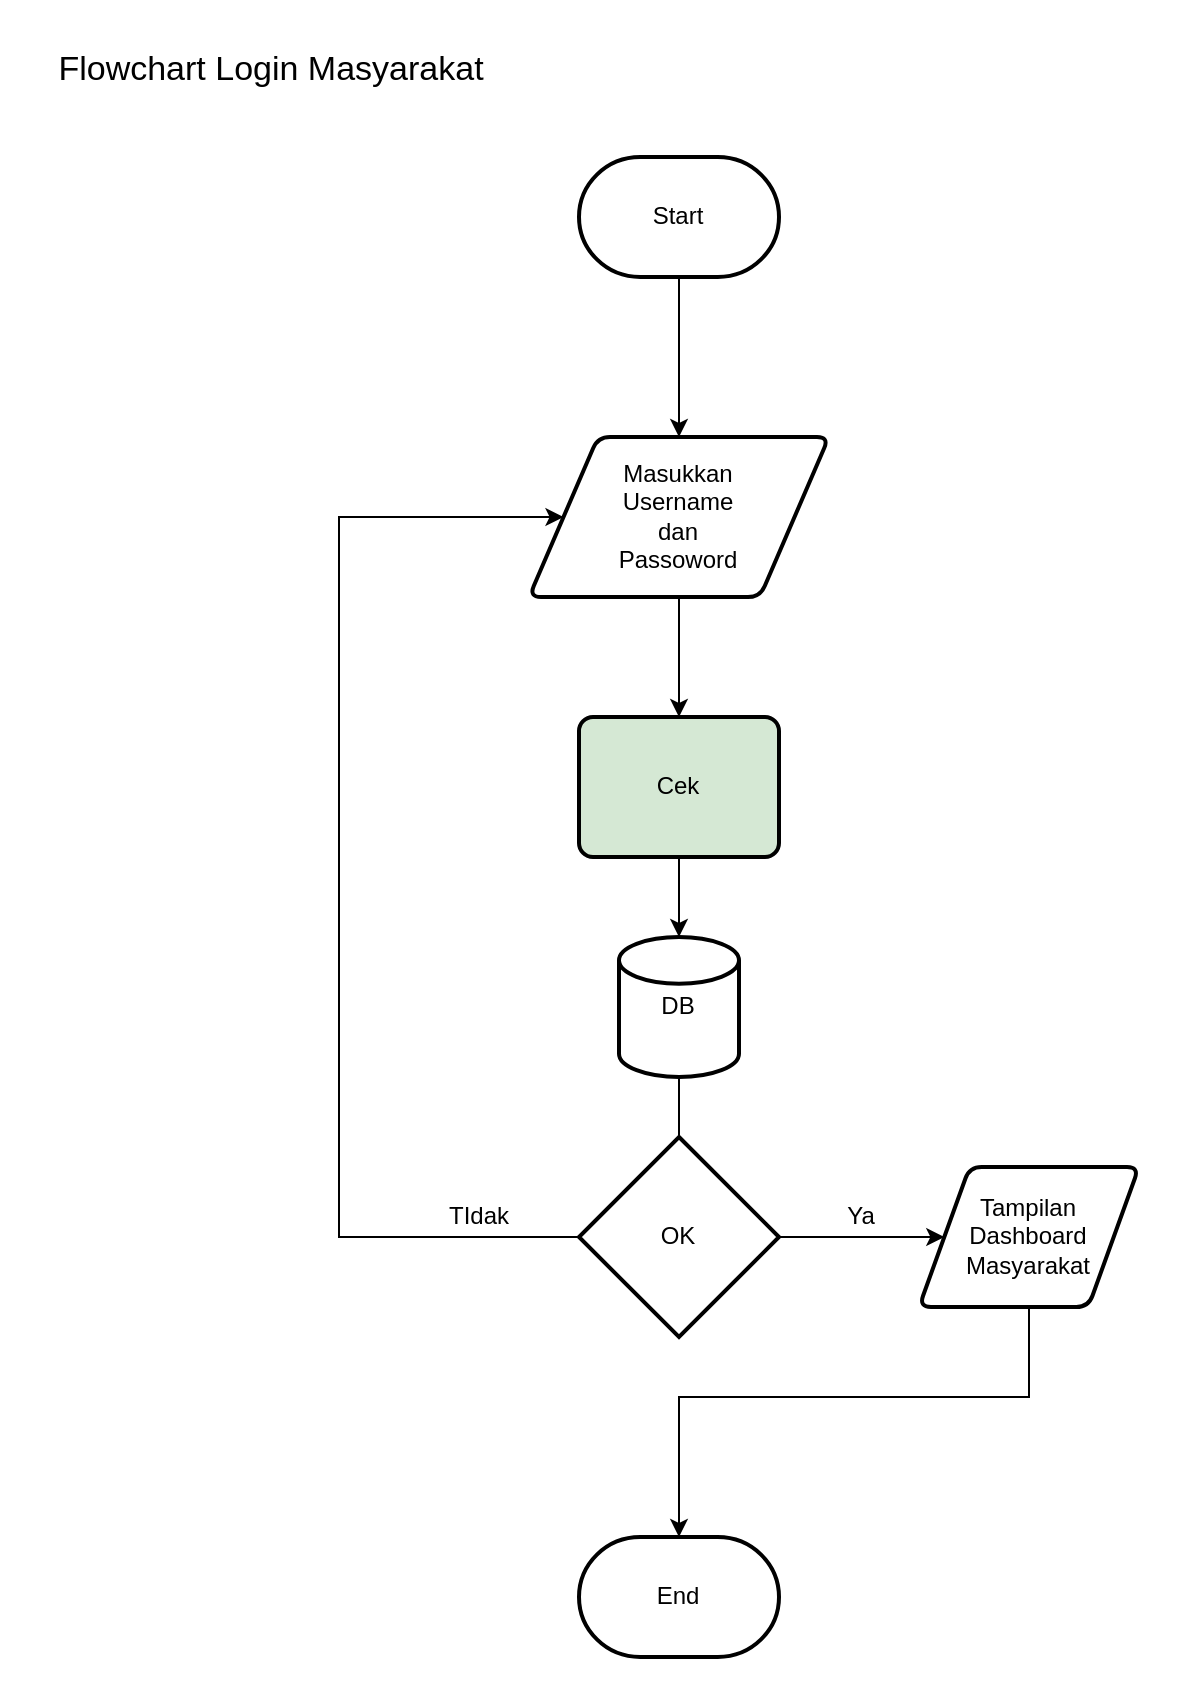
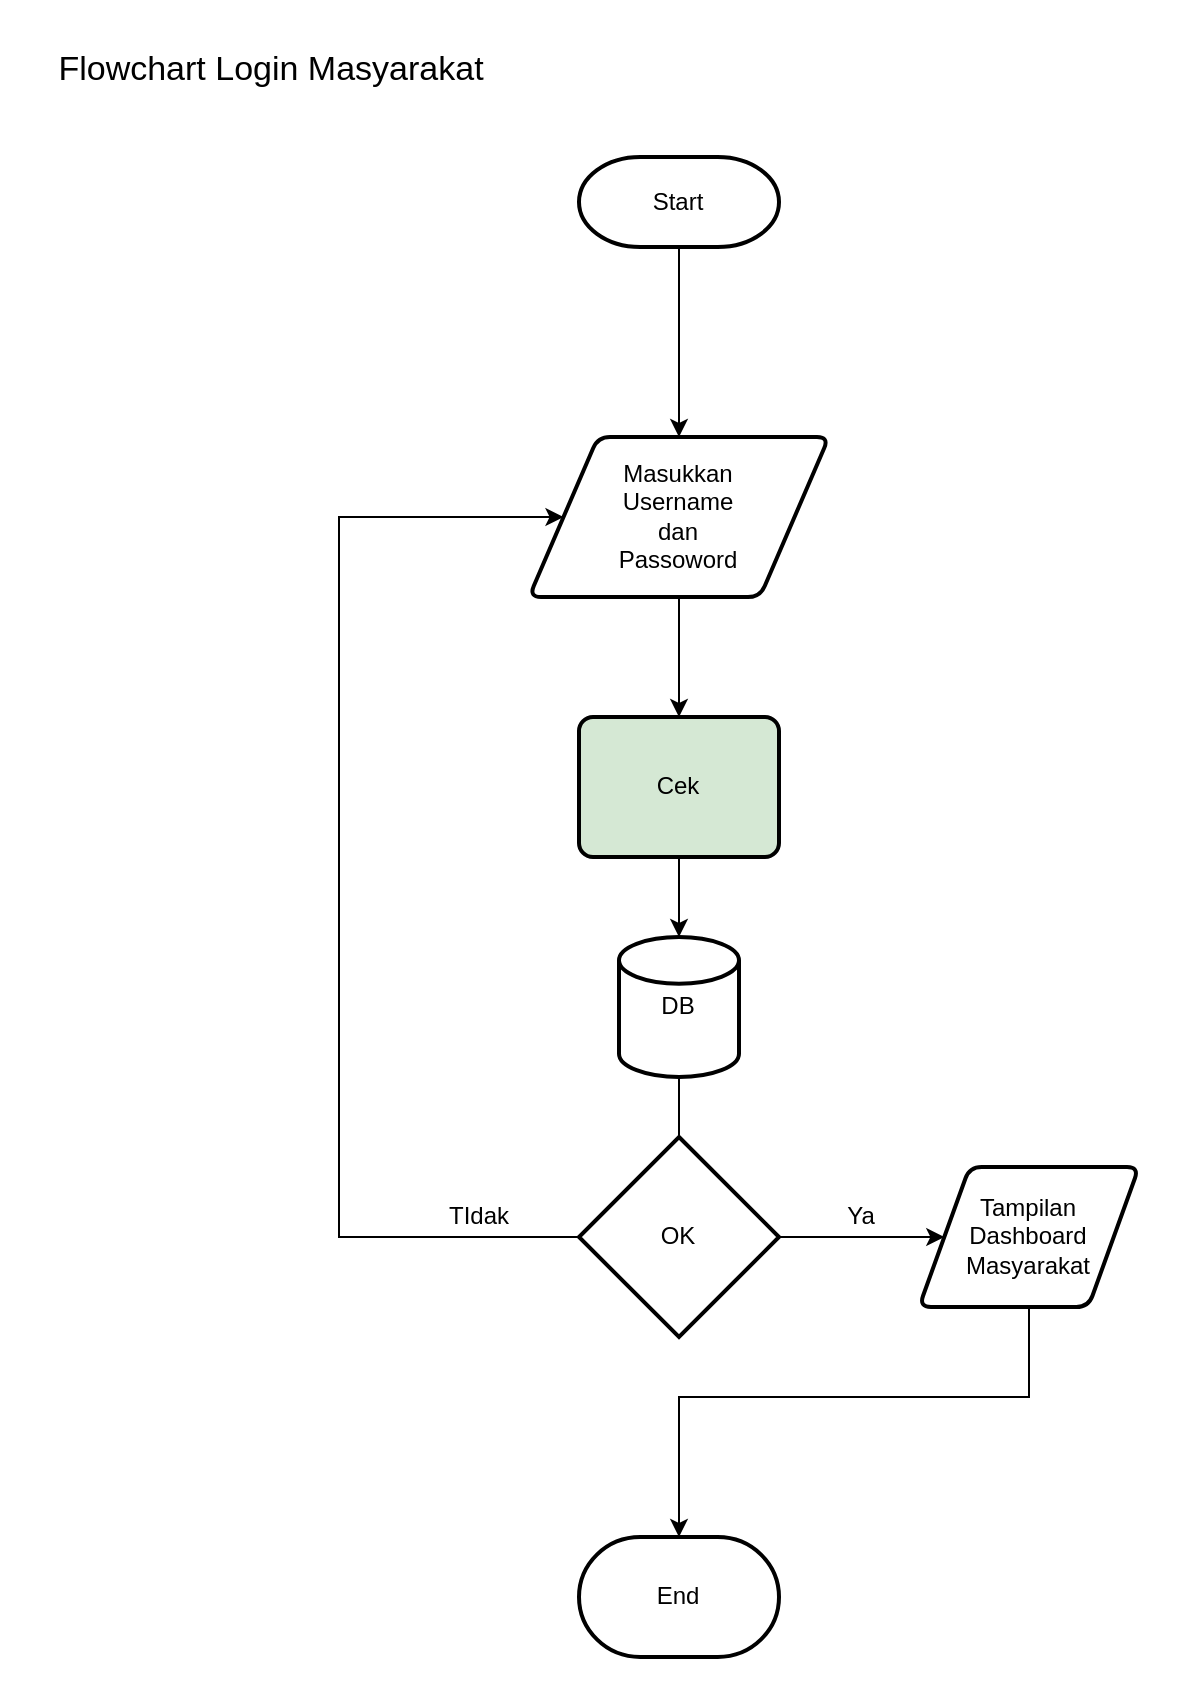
(679, 217) -> (679, 202)
